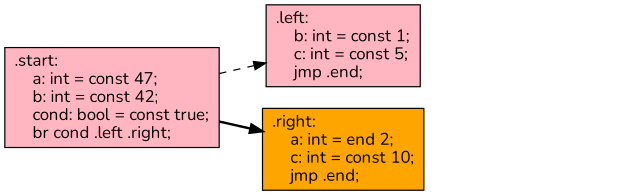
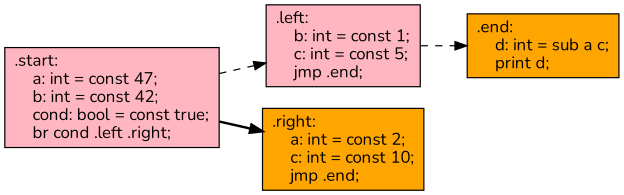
none -> (543, 46)
(343, 149) -> (343, 149)
